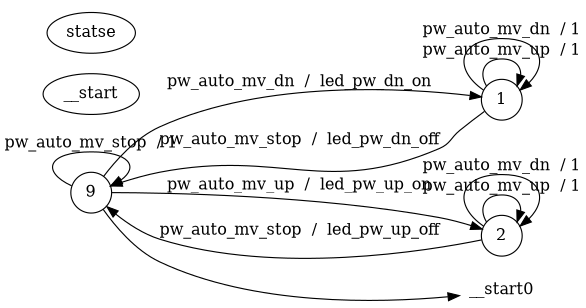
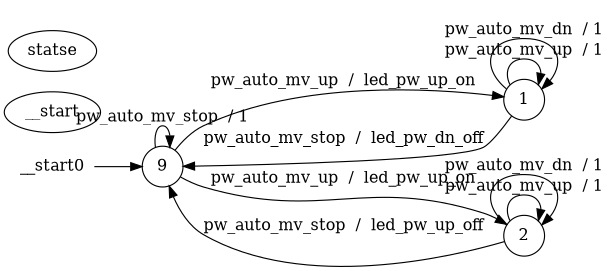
(299, 82) -> (343, 81)
(263, 292) -> (112, 167)
